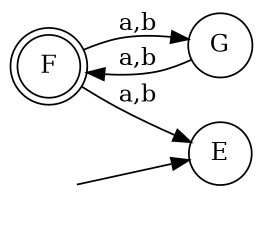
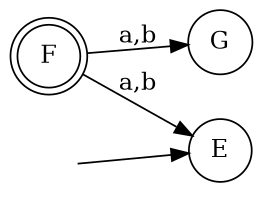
(149, 73) -> none
